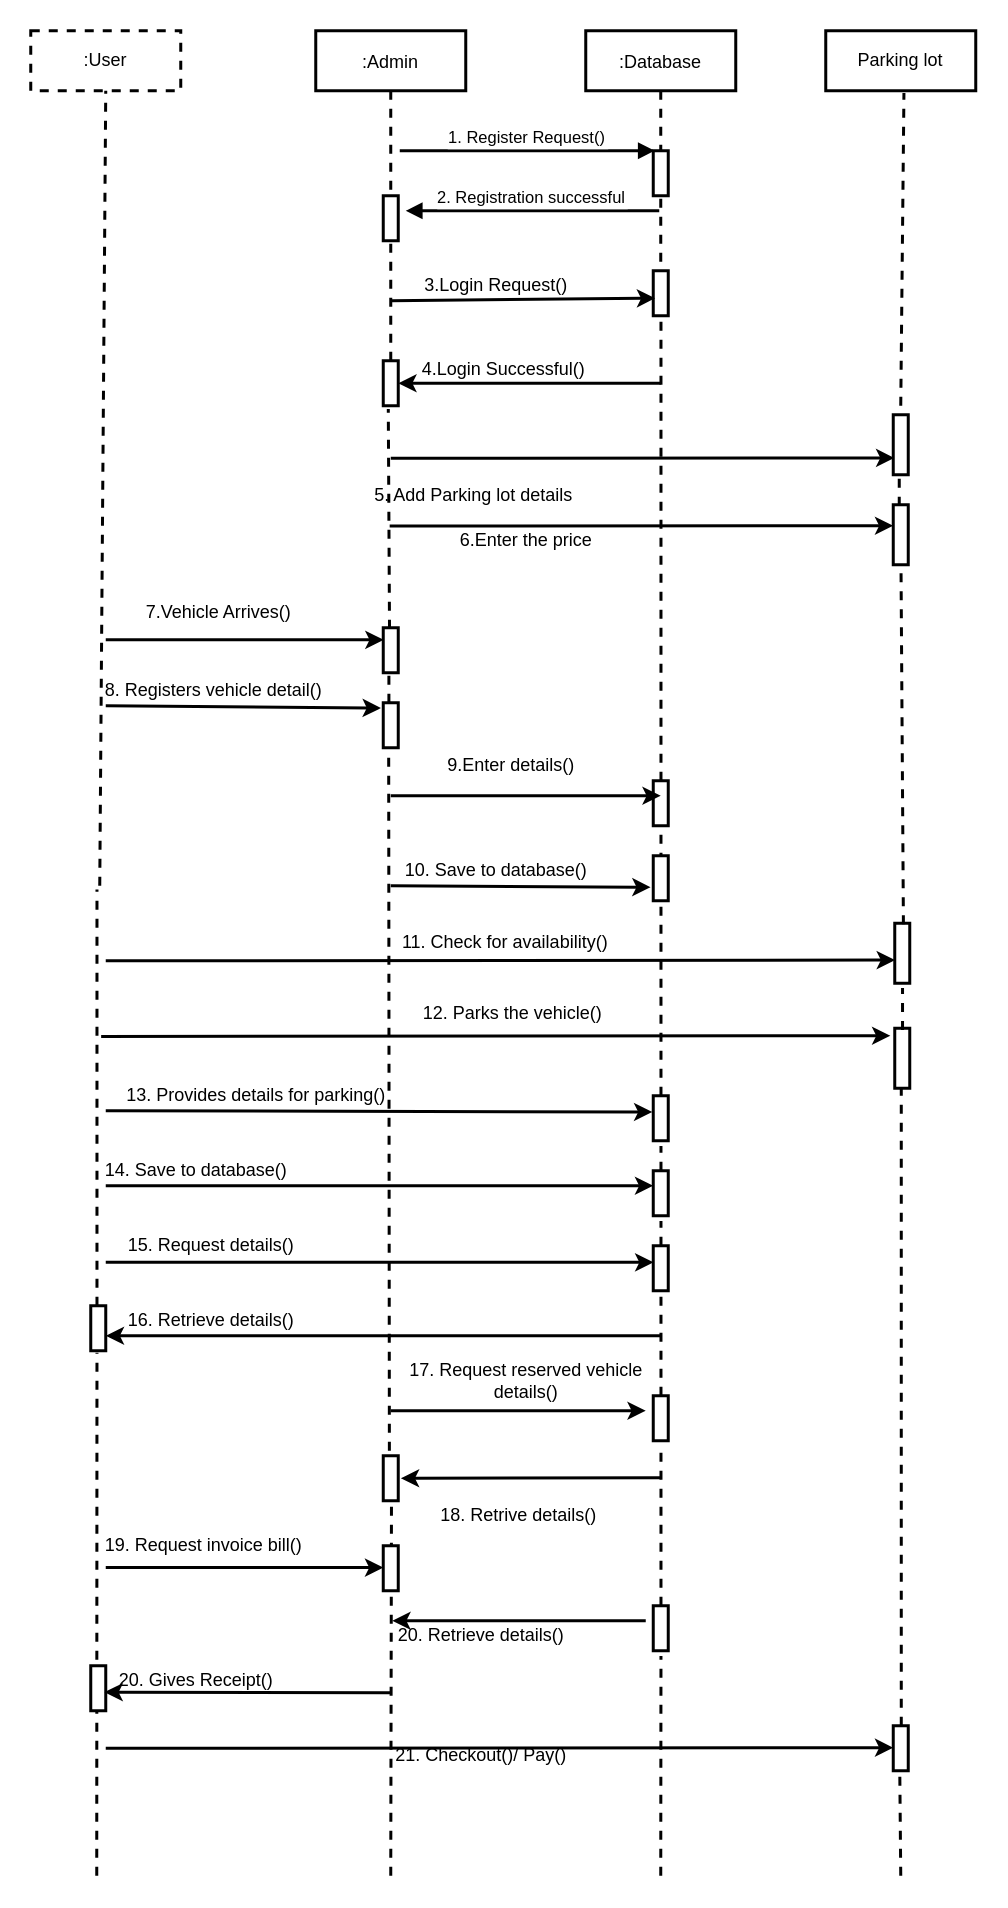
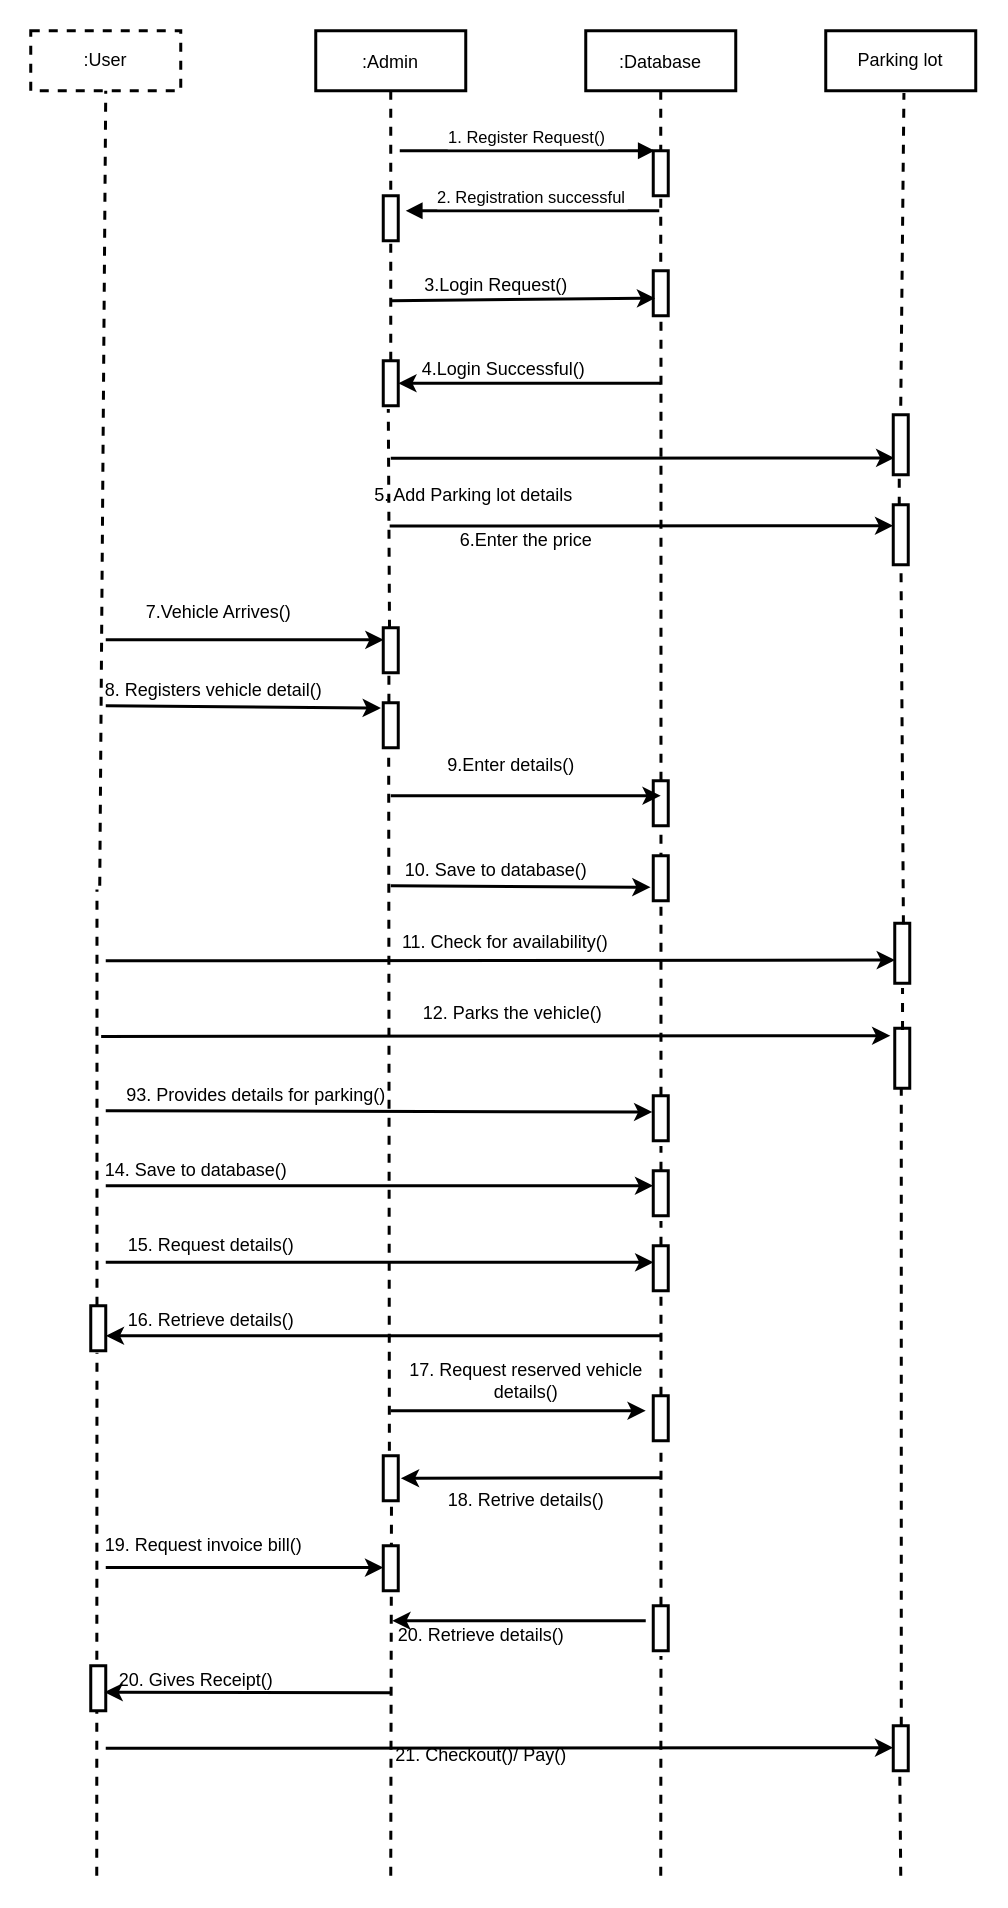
(257, 1096) -> (257, 1096)
(518, 1516) -> (526, 1501)
